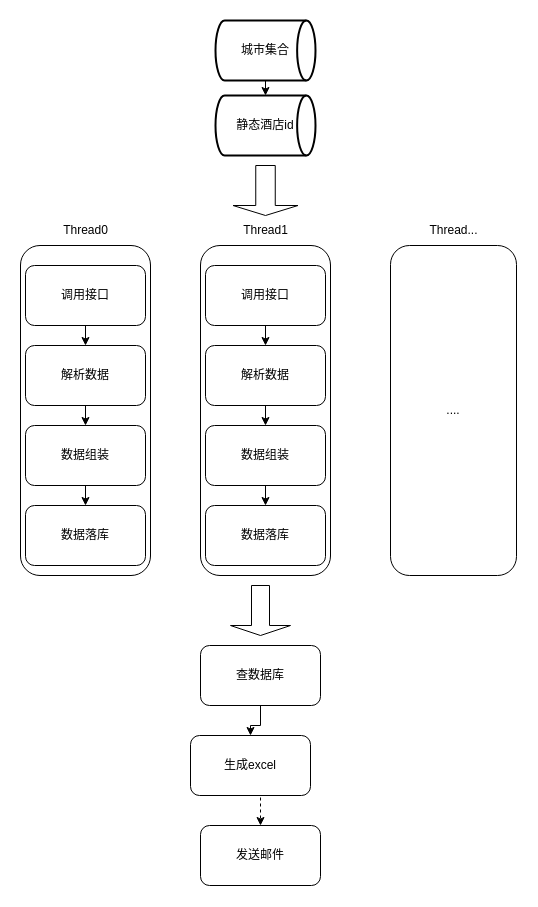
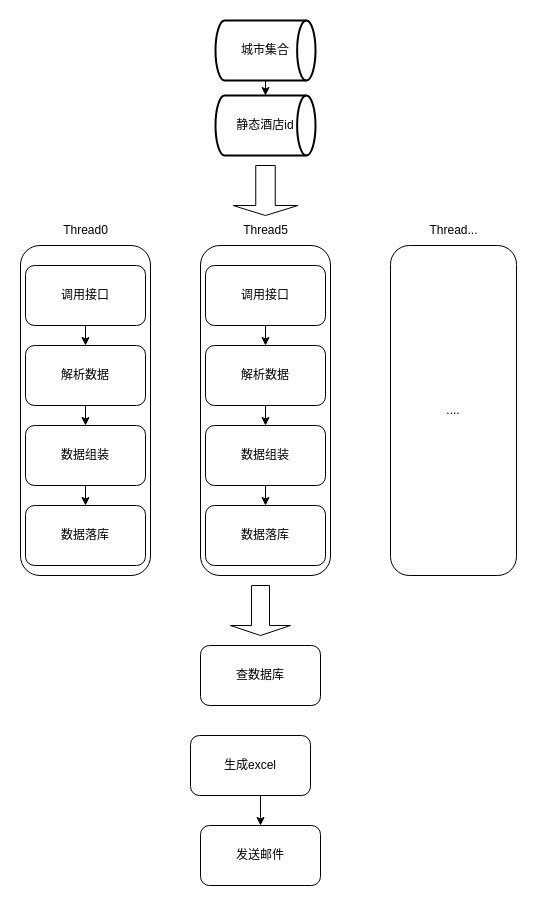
(266, 231) -> (266, 231)
(261, 722) -> none
(261, 805) -> (261, 805)
